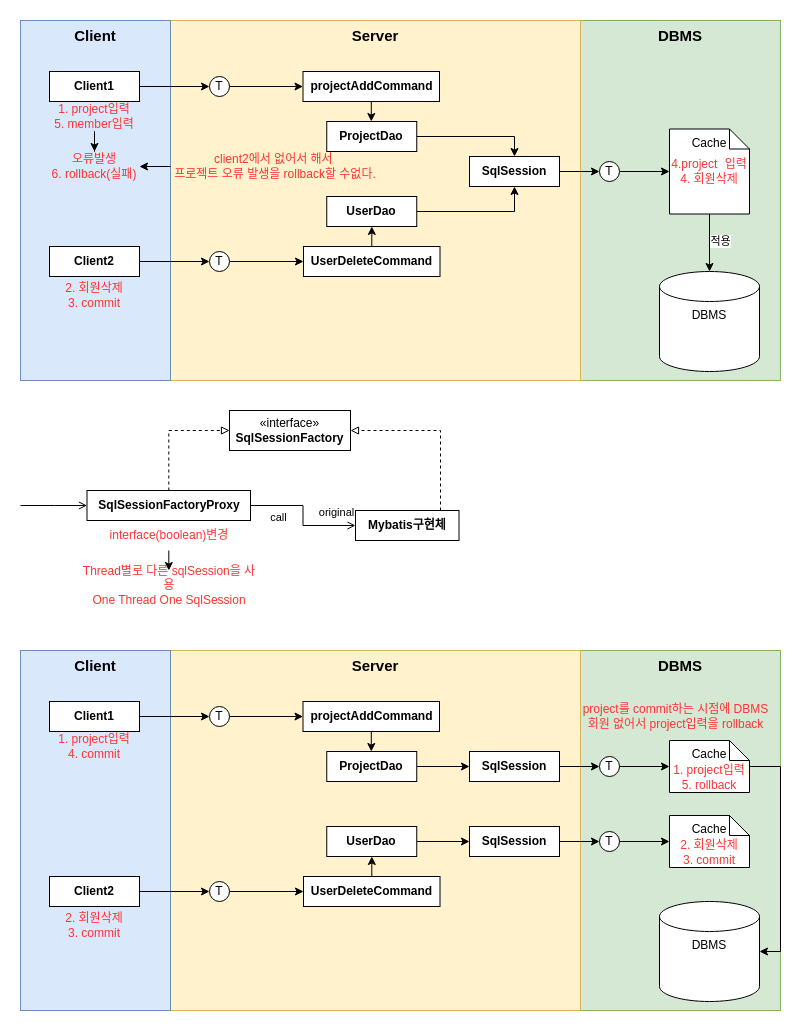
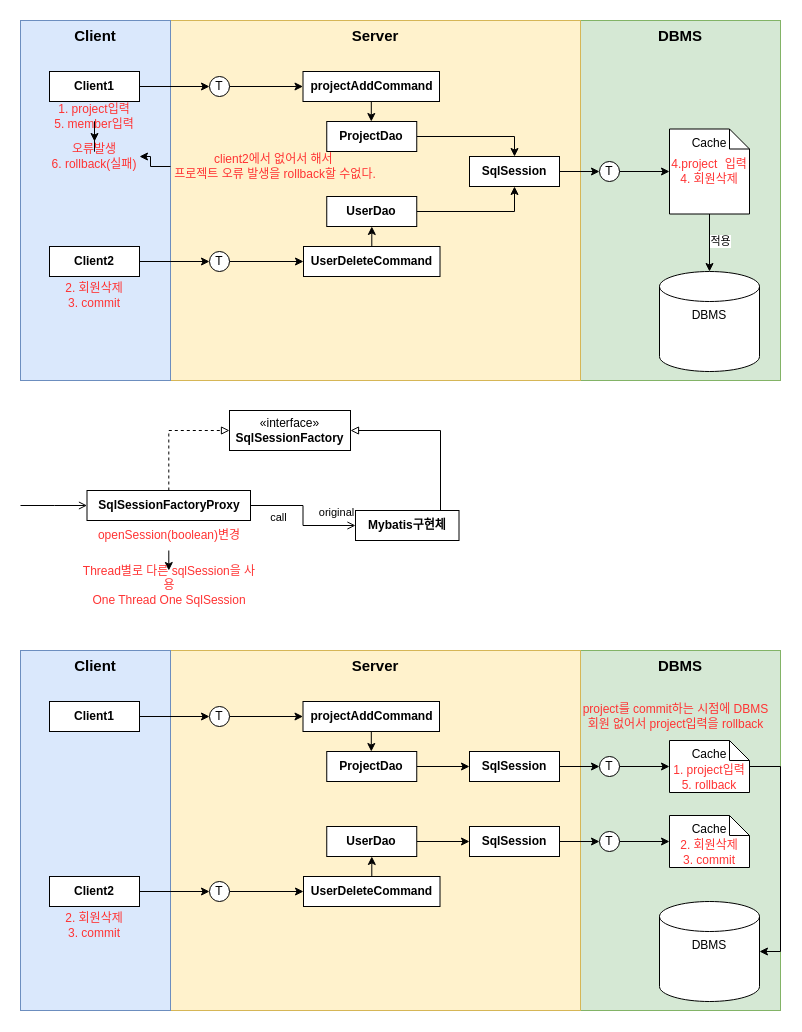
(95, 167) -> (95, 157)
(439, 431) -> (439, 431)
(170, 536) -> (170, 536)
(95, 747) -> none
